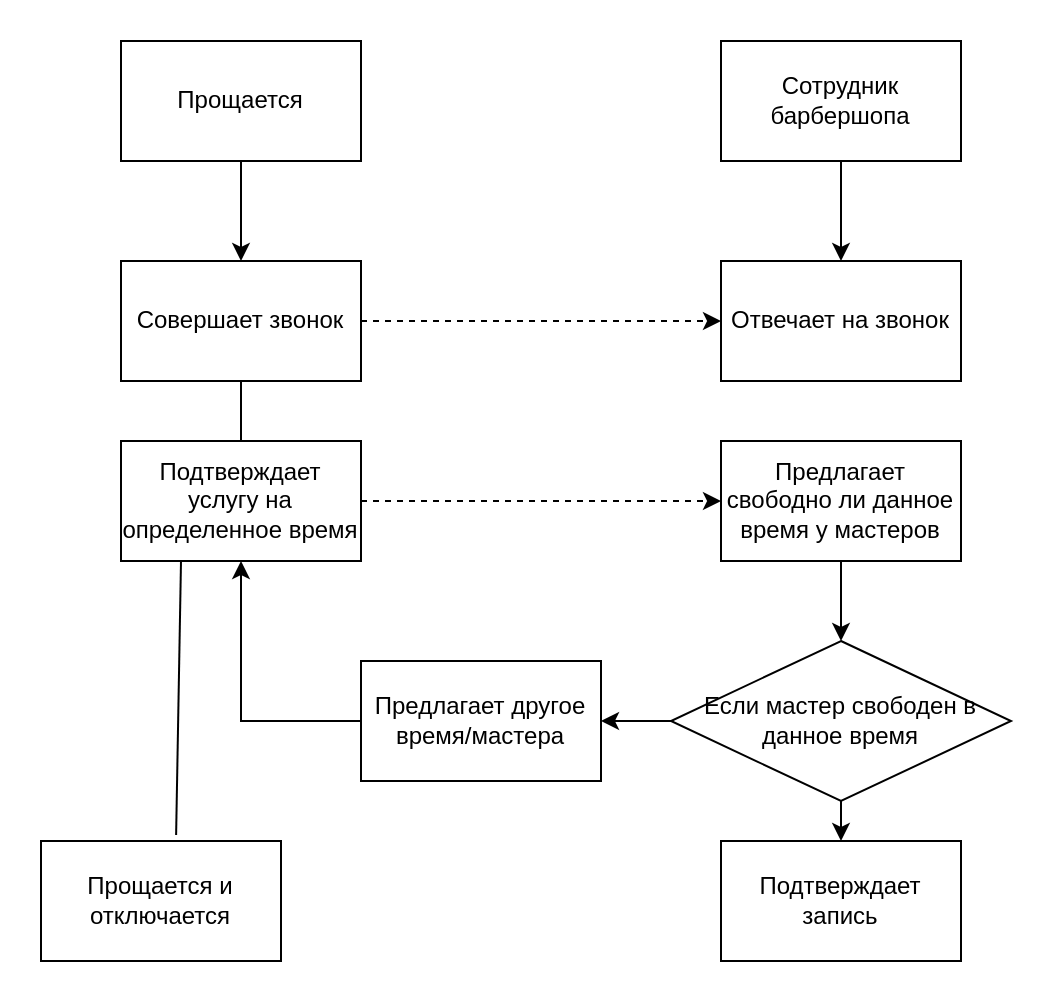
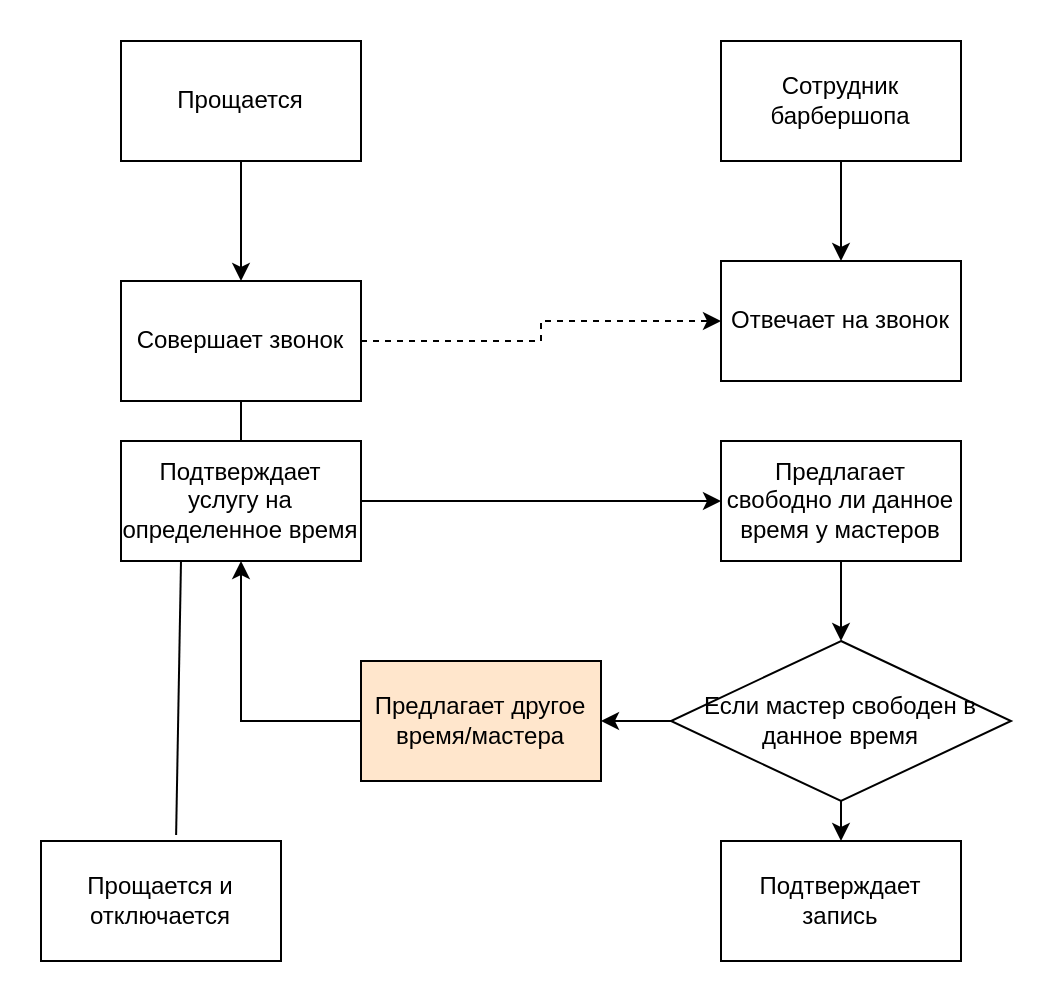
(241, 321) -> (241, 341)
(536, 501) -> (536, 501)
(481, 721) -> (481, 721)
